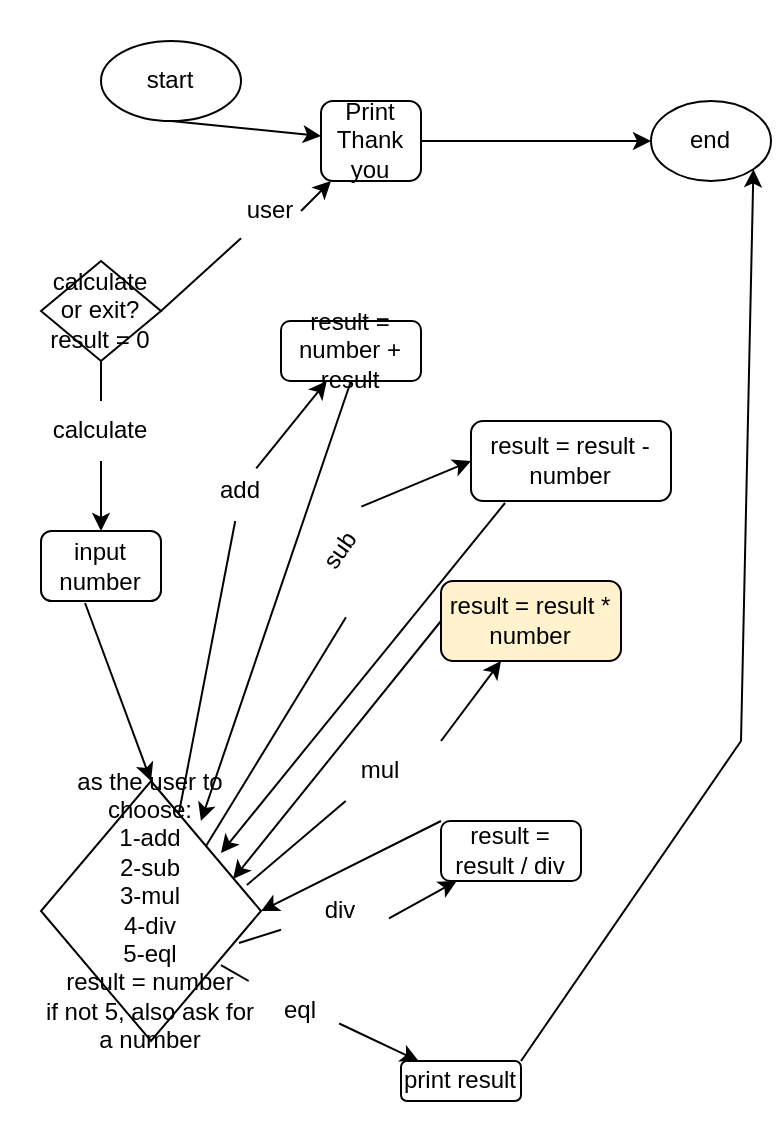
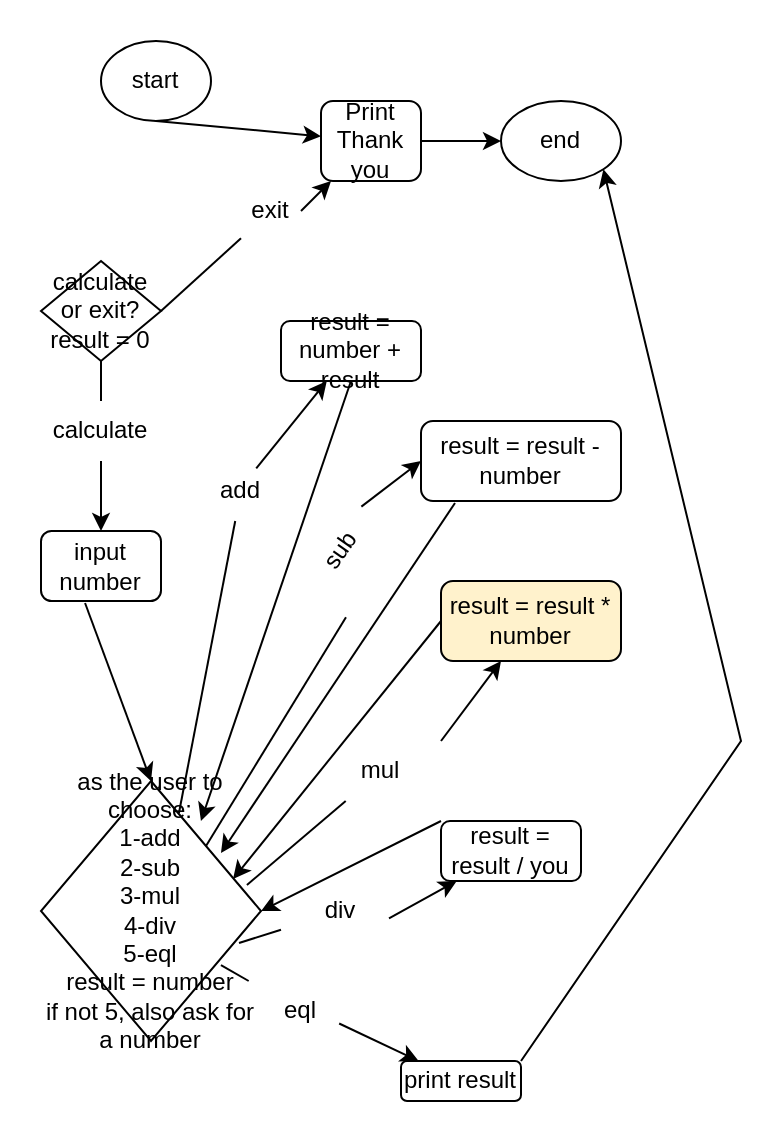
(171, 81) -> (156, 81)
(711, 141) -> (561, 141)
(271, 211) -> (271, 211)
(571, 461) -> (521, 461)
(511, 851) -> (511, 851)
